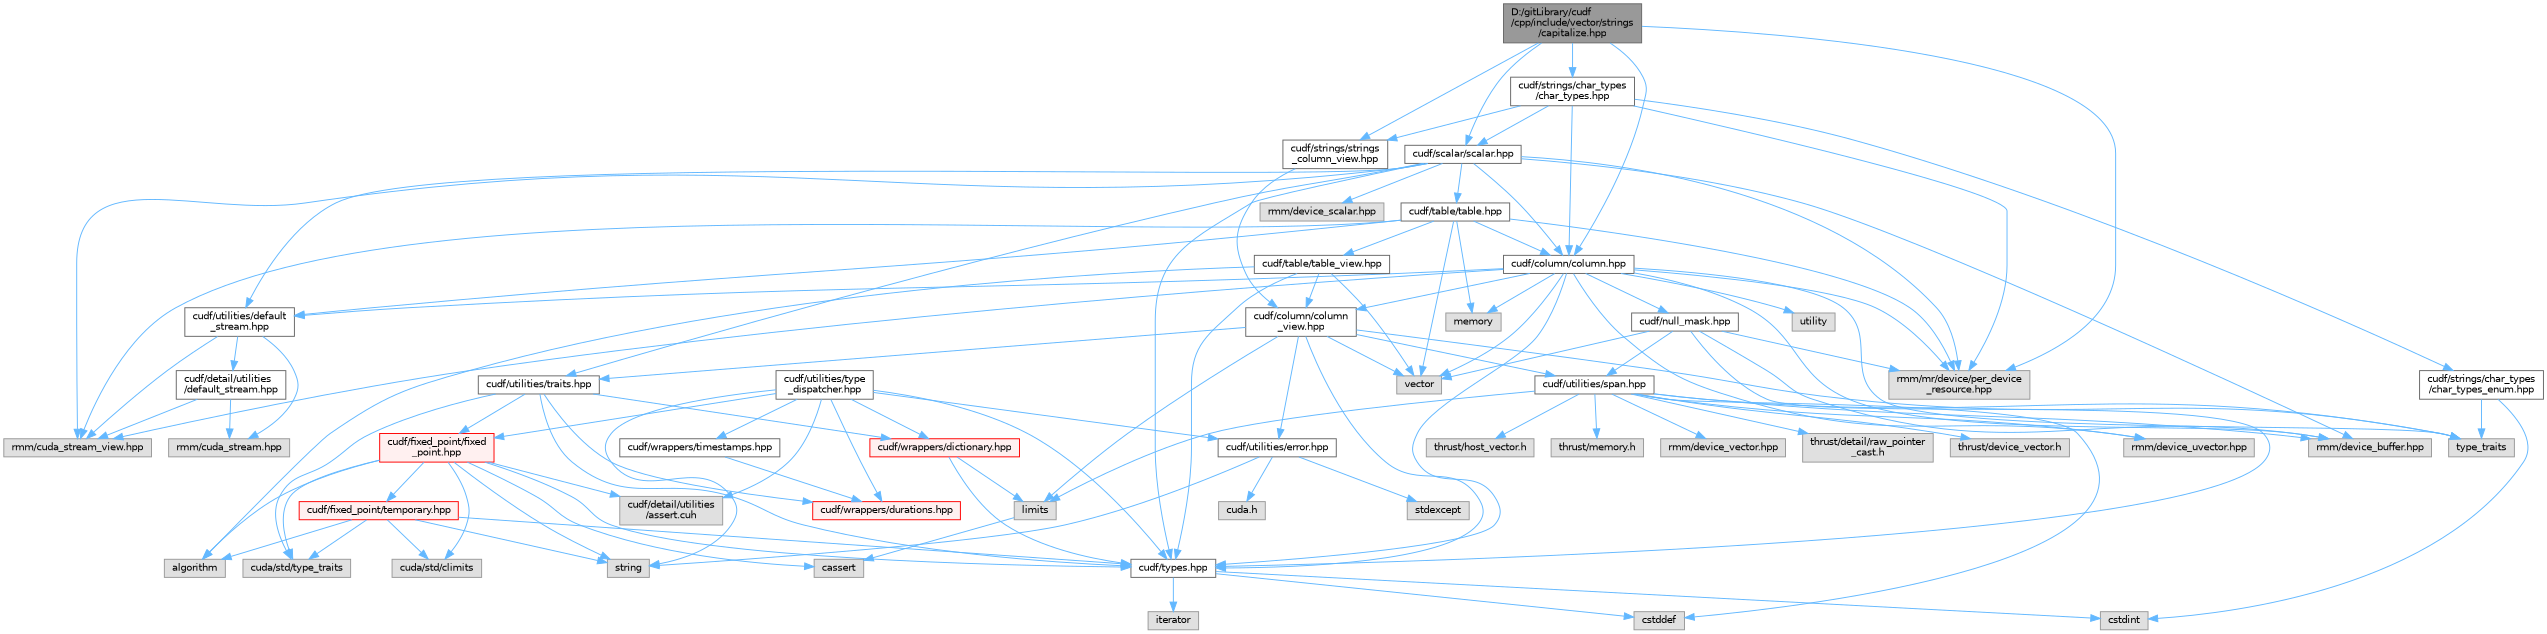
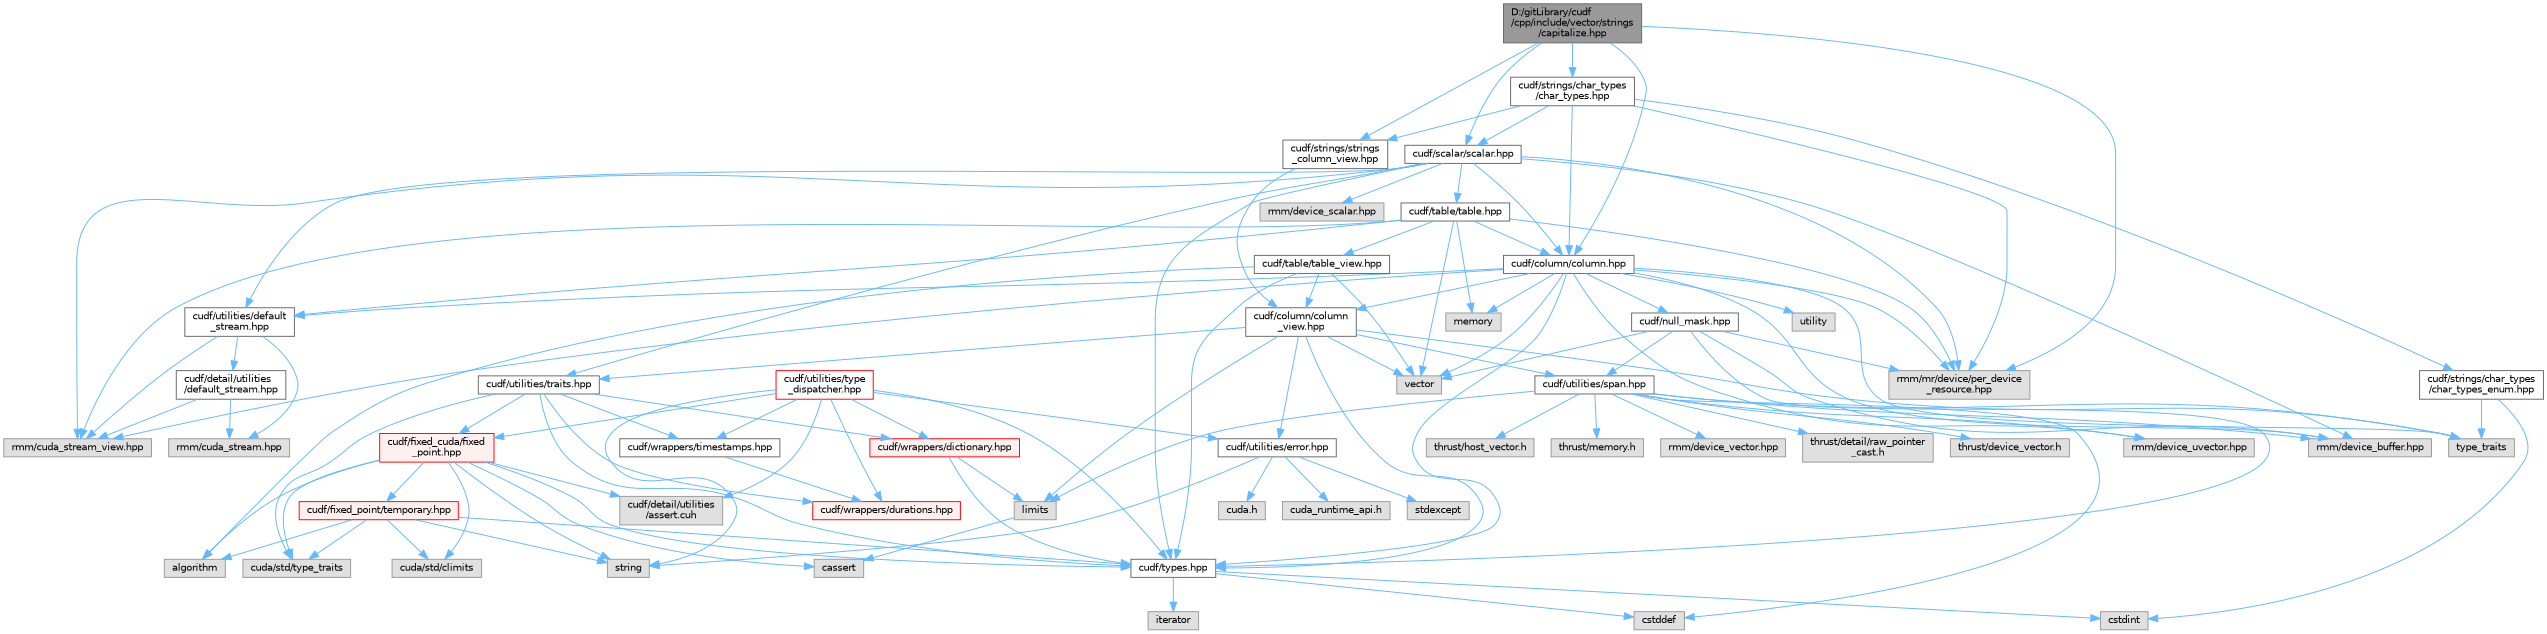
(825, 385) -> (825, 385)
none -> (609, 413)
(437, 448) -> (437, 448)
none -> (1336, 511)
